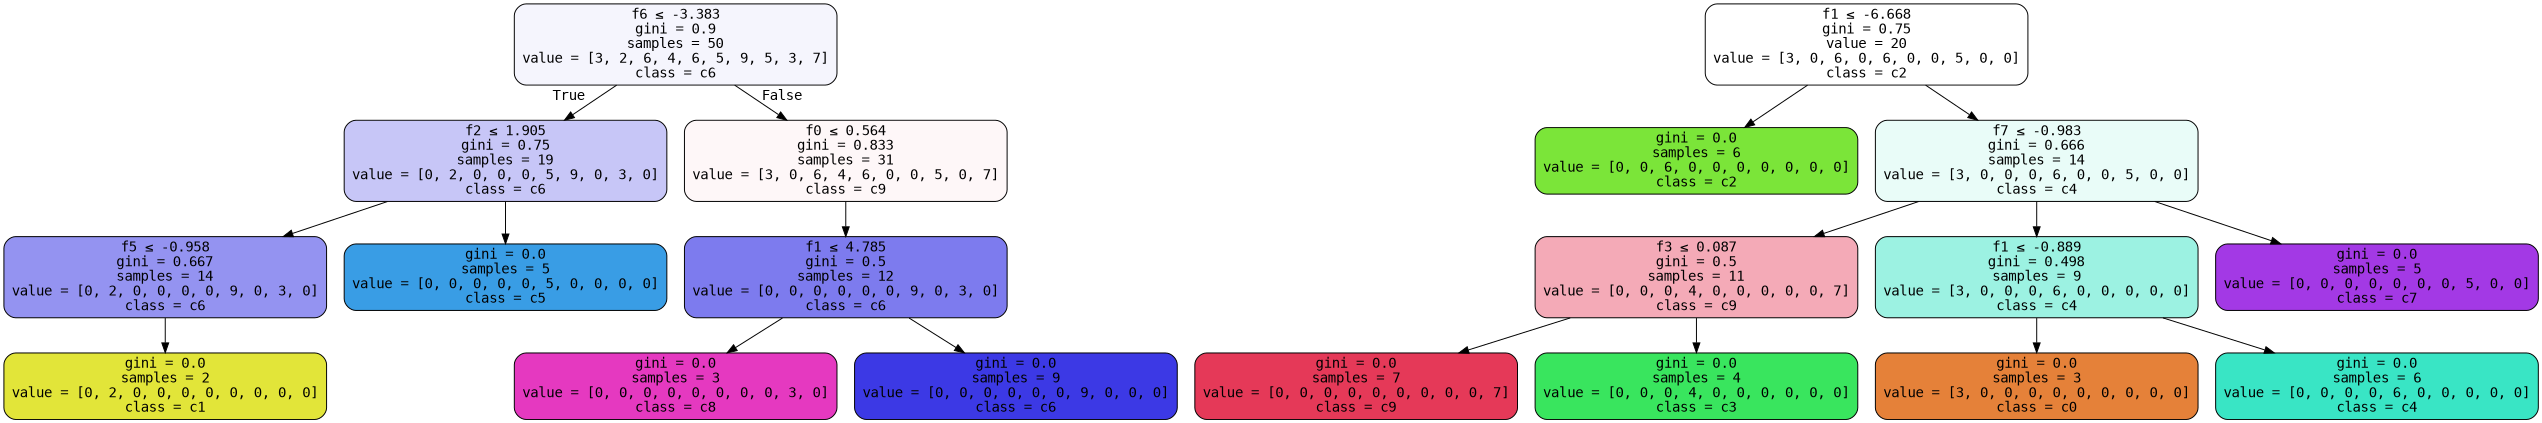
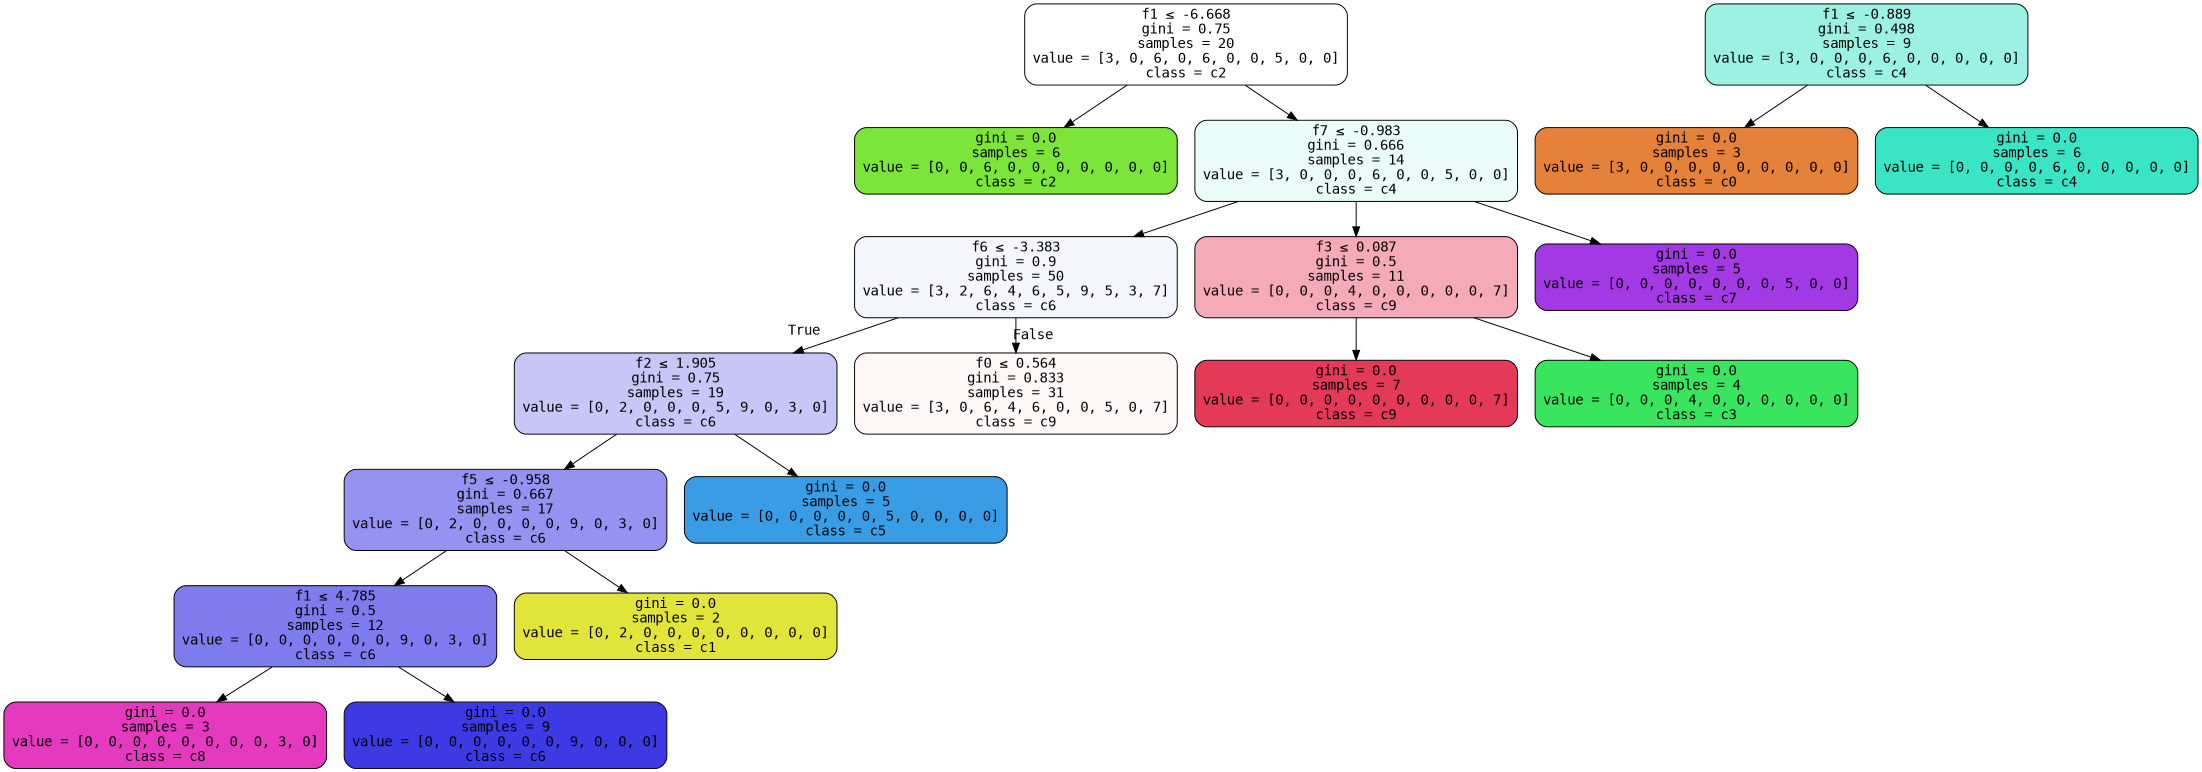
(1867, 44) -> (1186, 44)
(846, 214) -> (425, 565)
(2037, 214) -> (1191, 217)
(165, 277) -> (506, 509)
